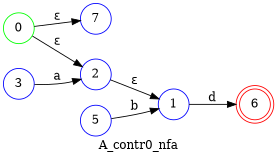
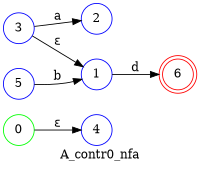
(96, 19) -> (97, 130)
(54, 49) -> none
(131, 88) -> (54, 49)
